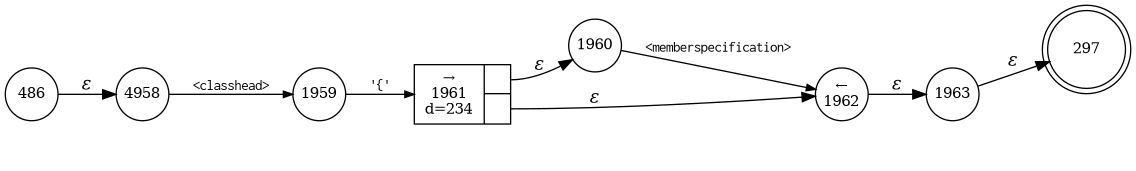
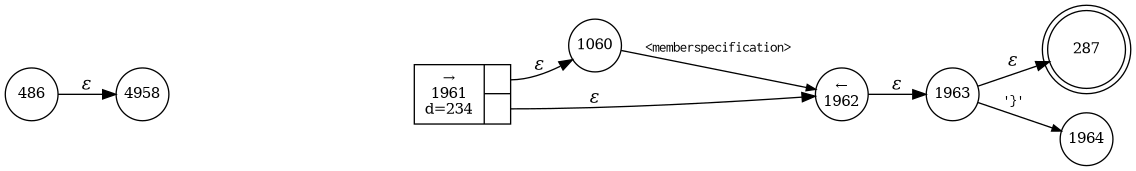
(595, 46) -> (595, 46)
(1087, 49) -> (1087, 49)
(319, 94) -> none
none -> (1087, 139)
